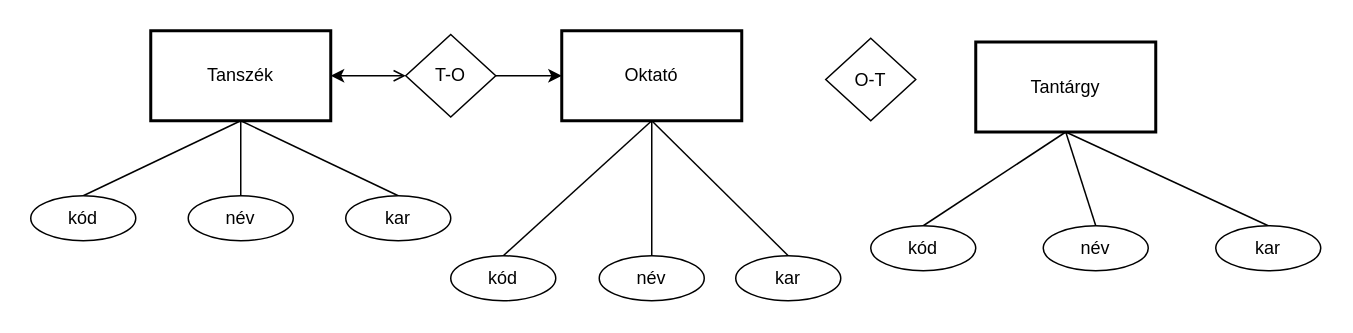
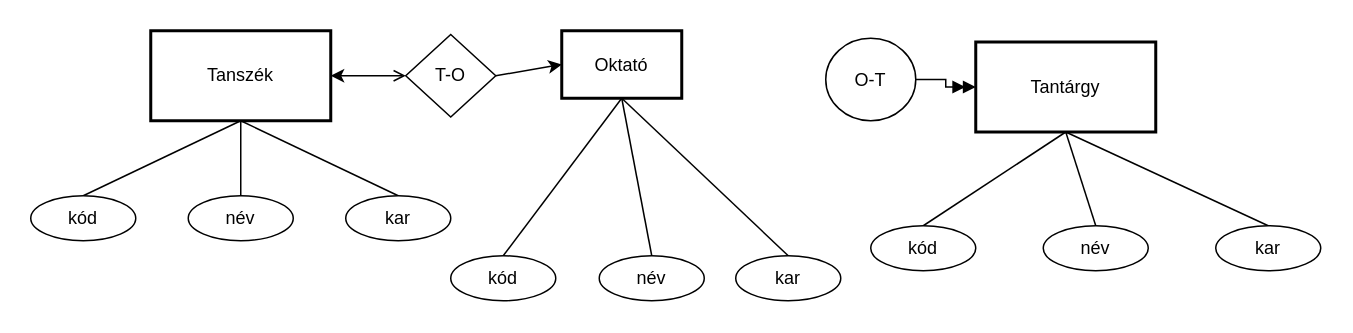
(652, 76) -> (622, 65)
(871, 80) -> (871, 80)
none -> (938, 80)
